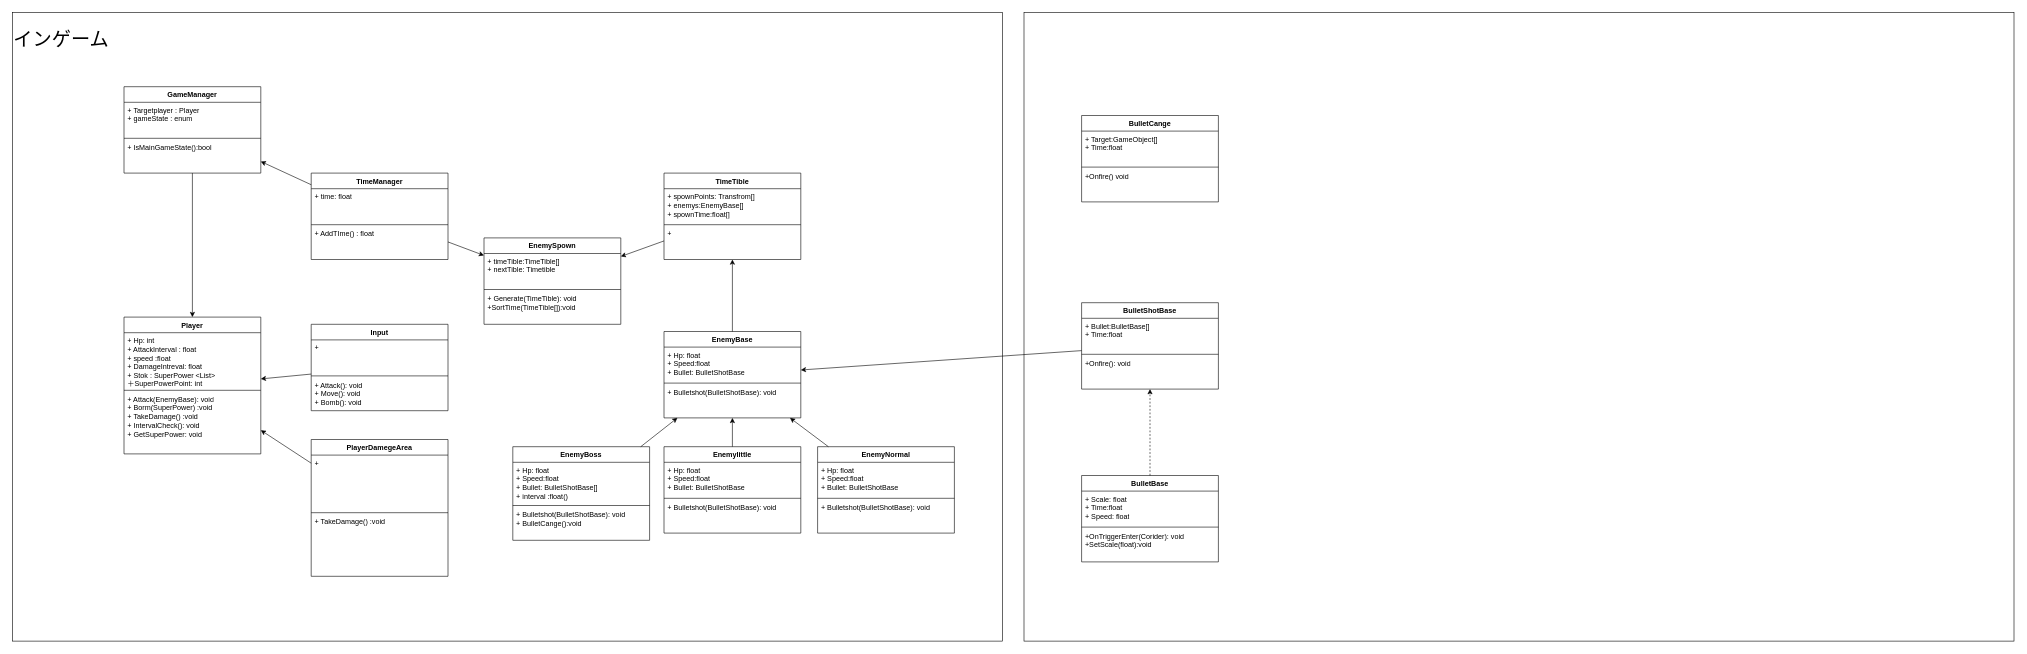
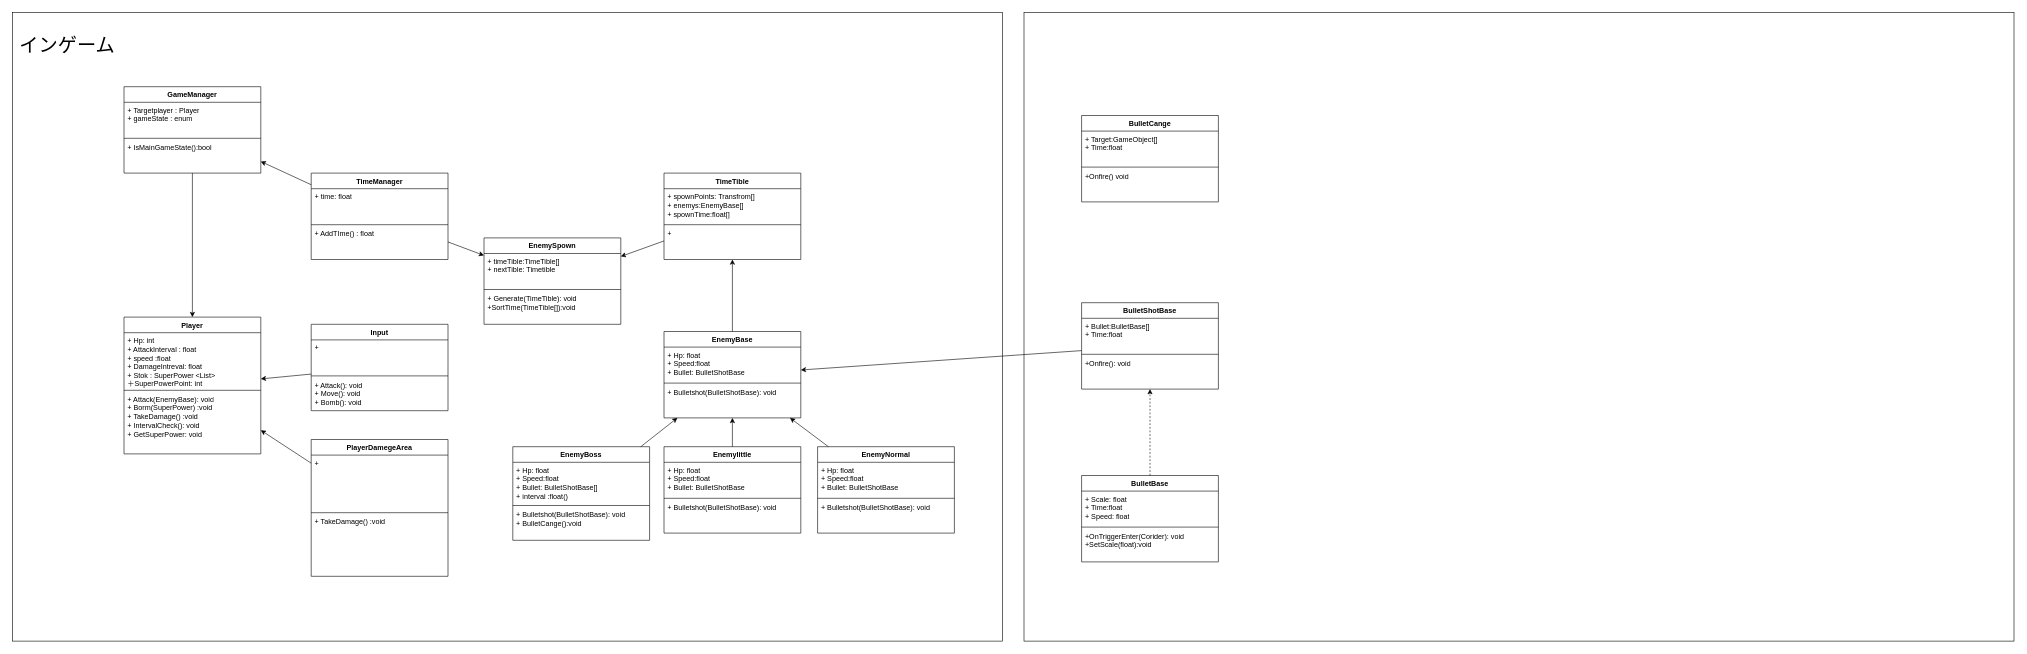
(63, 39) -> (69, 45)
